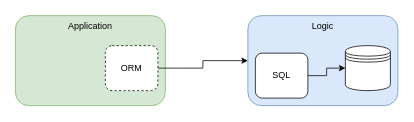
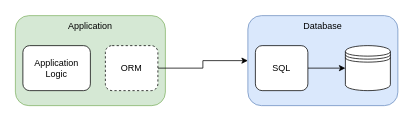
(323, 26) -> (323, 26)
none -> (57, 68)
(282, 75) -> (282, 68)
